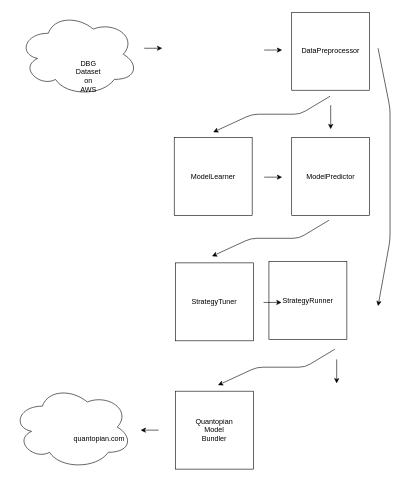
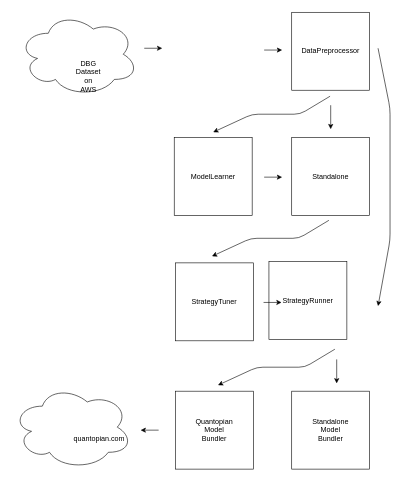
(331, 177) -> (331, 177)
none -> (331, 431)
